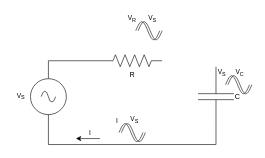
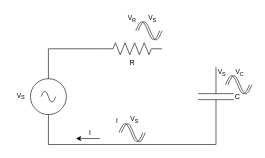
(132, 61) -> (132, 49)
